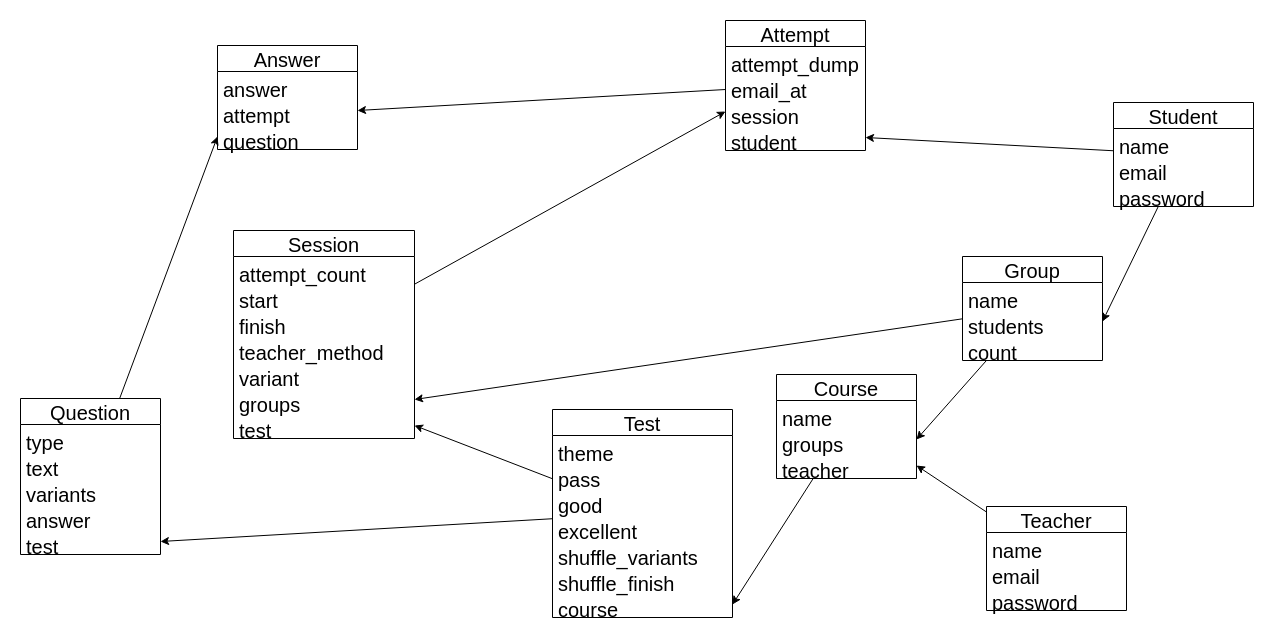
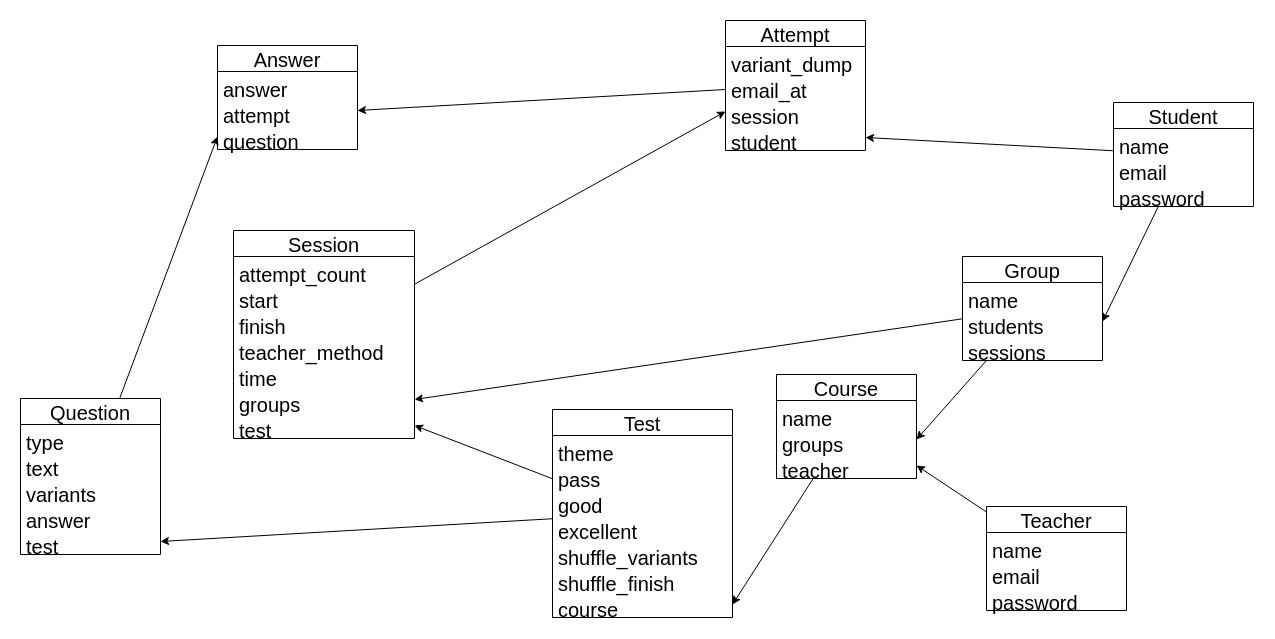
(798, 65) -> (796, 65)
(996, 353) -> (1010, 353)
(276, 379) -> (259, 379)
